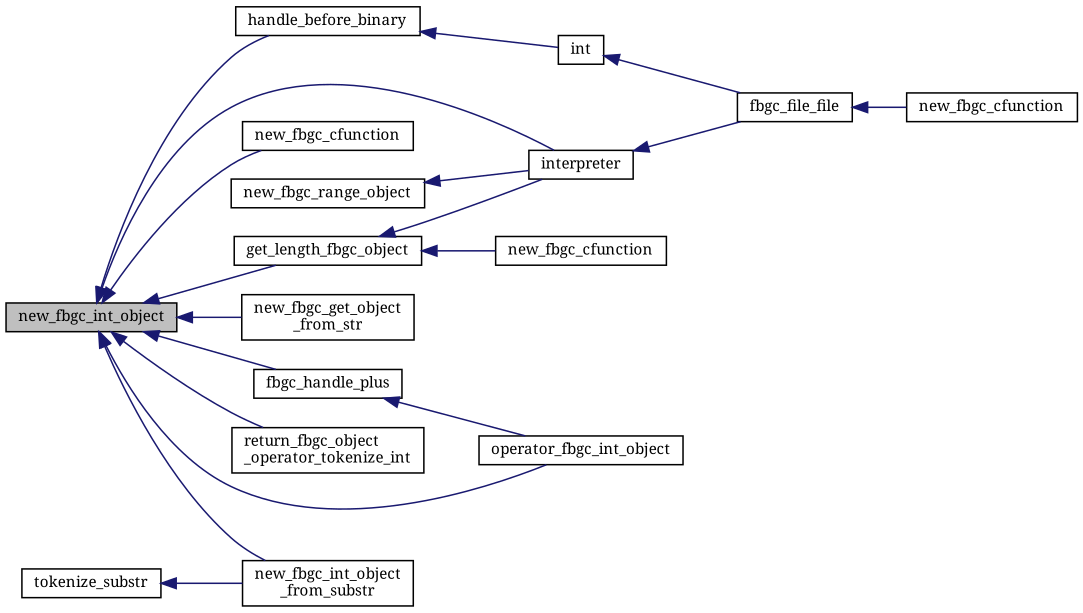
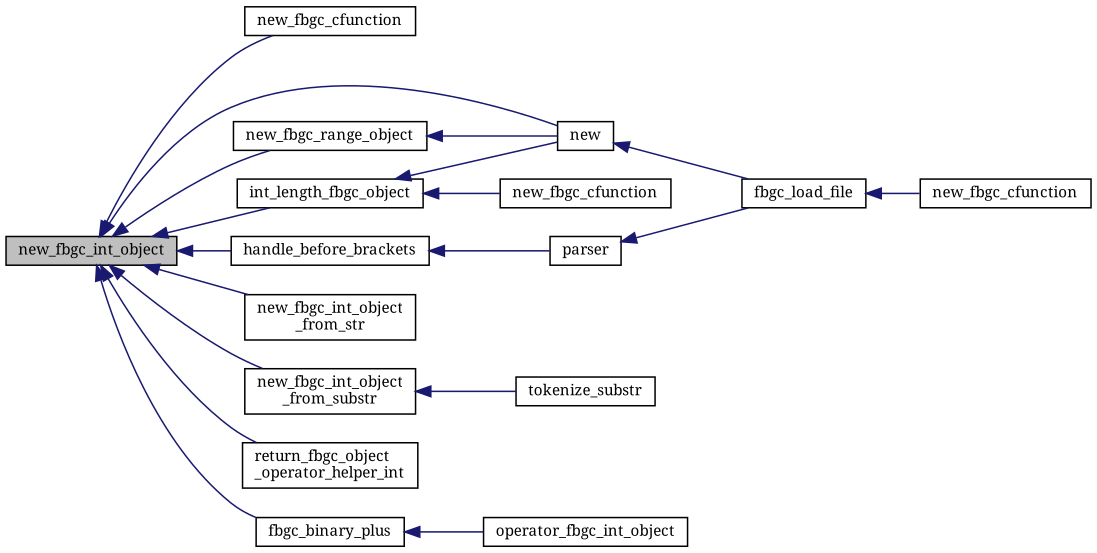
(328, 21) -> (330, 251)
(581, 50) -> (586, 251)
(795, 107) -> (804, 193)
(581, 165) -> (586, 136)
(328, 251) -> (330, 193)
(328, 317) -> (330, 317)
(328, 384) -> (330, 532)
(328, 450) -> (330, 465)
(295, 505) -> (195, 183)
(209, 583) -> (473, 391)
